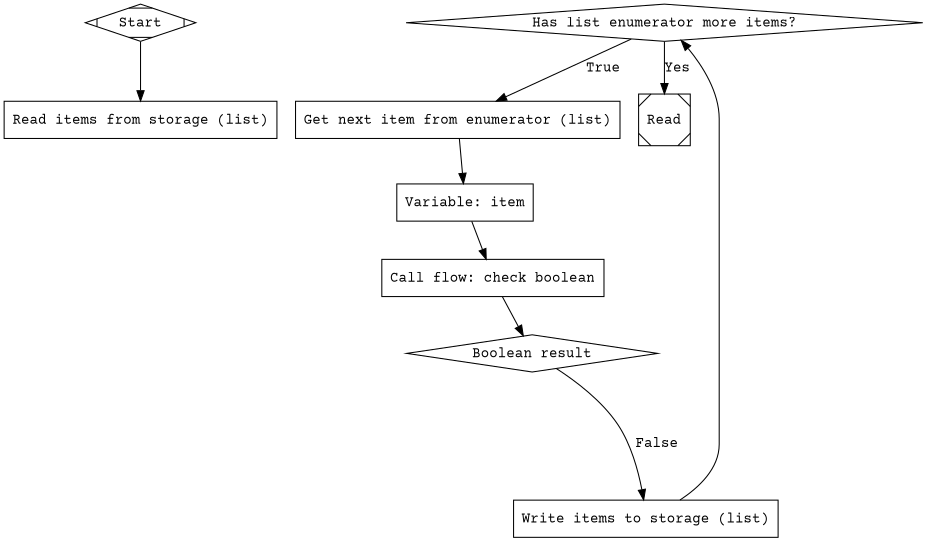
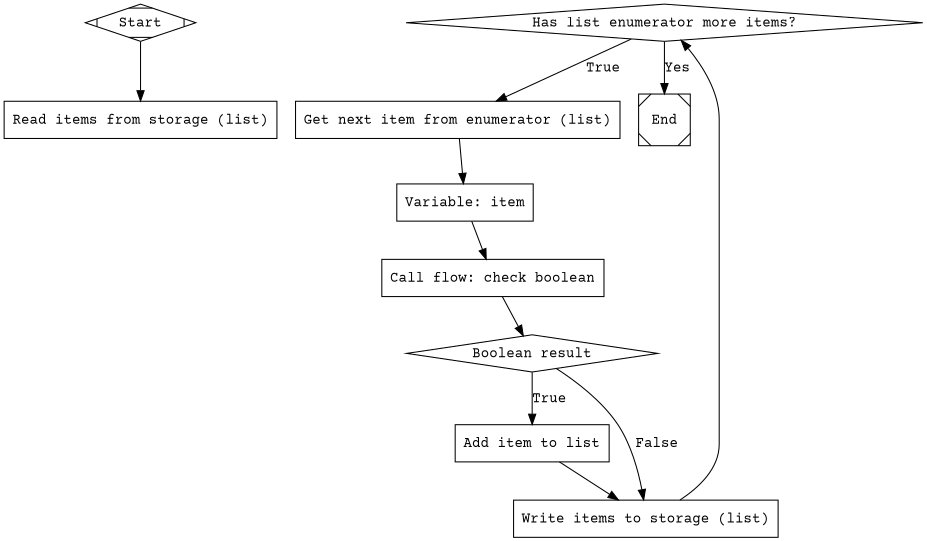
(664, 120) -> (664, 120)
none -> (532, 443)
